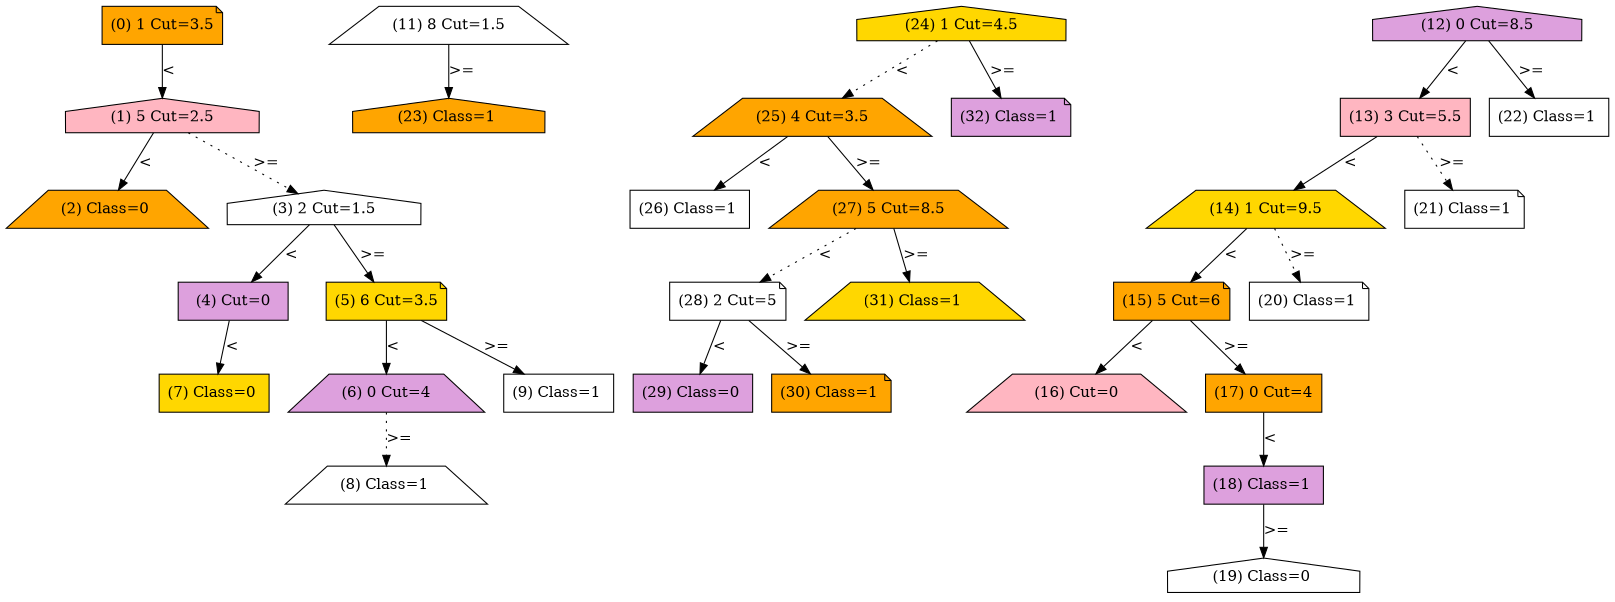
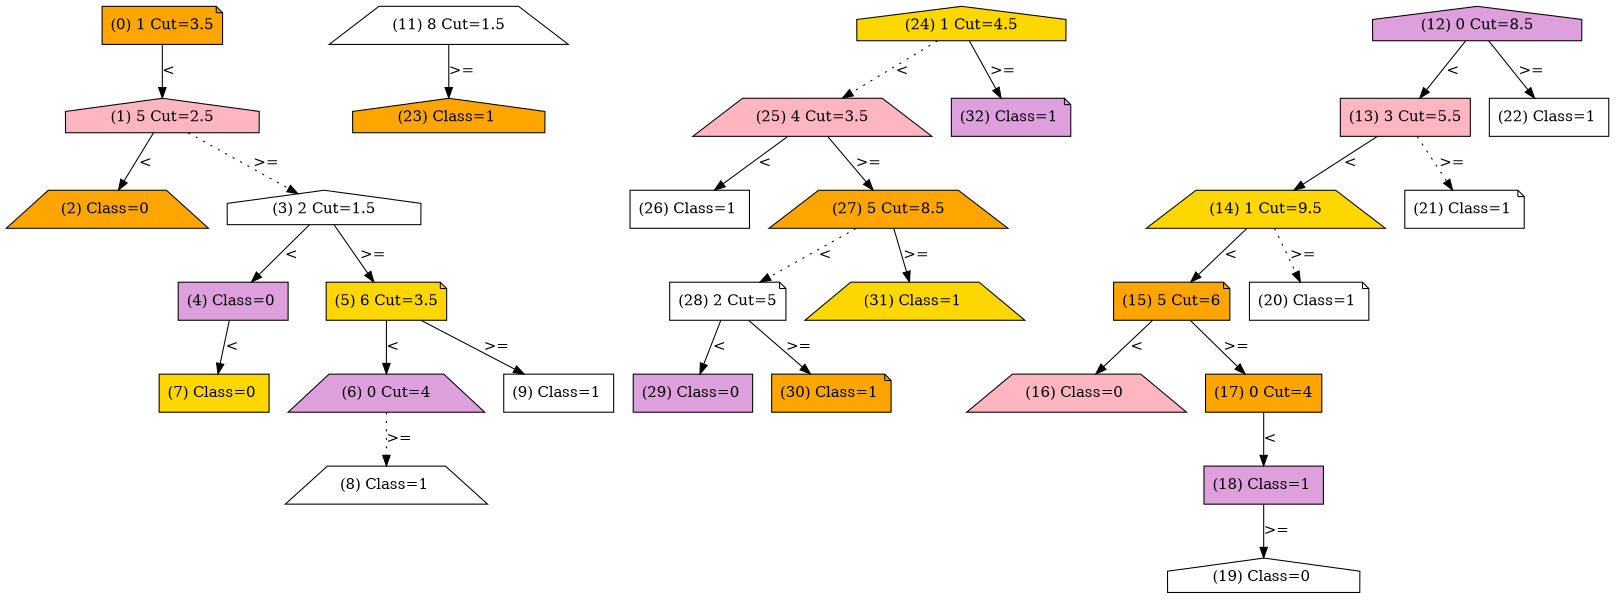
(812, 117) -> (812, 117)
(233, 301) -> (233, 301)
(1077, 393) -> (1077, 393)
